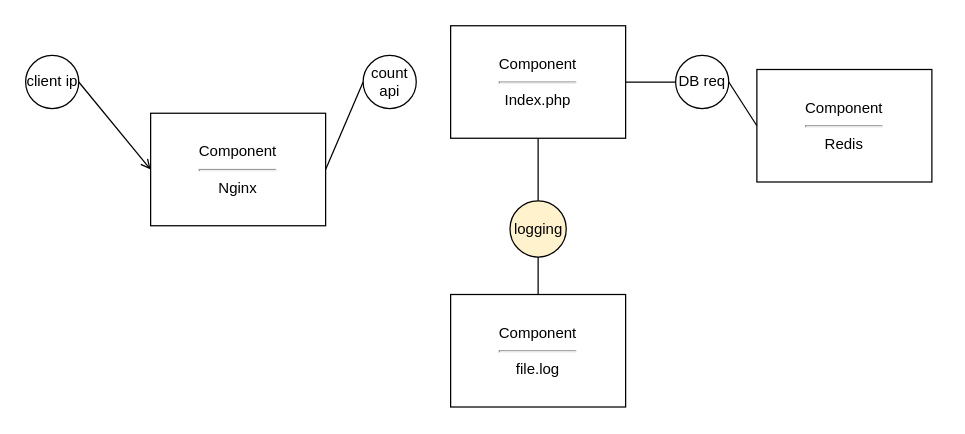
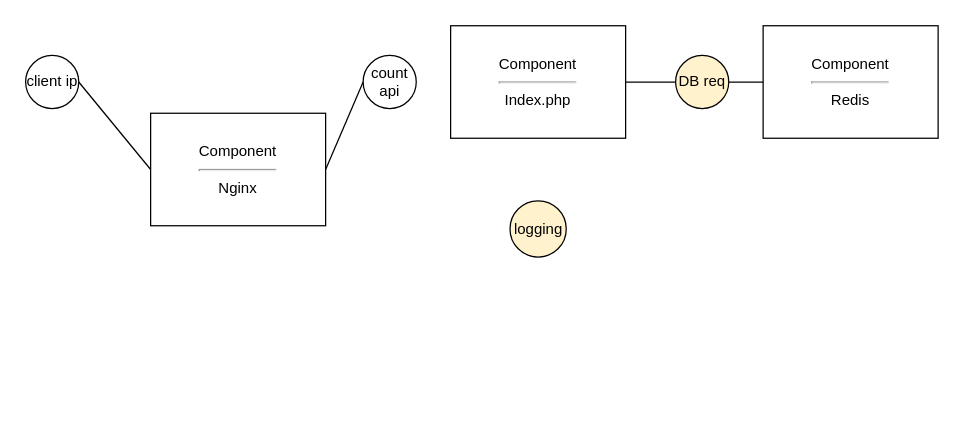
(702, 82) -> (702, 82)
(844, 126) -> (851, 82)
(146, 164) -> (147, 165)
(538, 169) -> none
(538, 276) -> none
(538, 351) -> none
